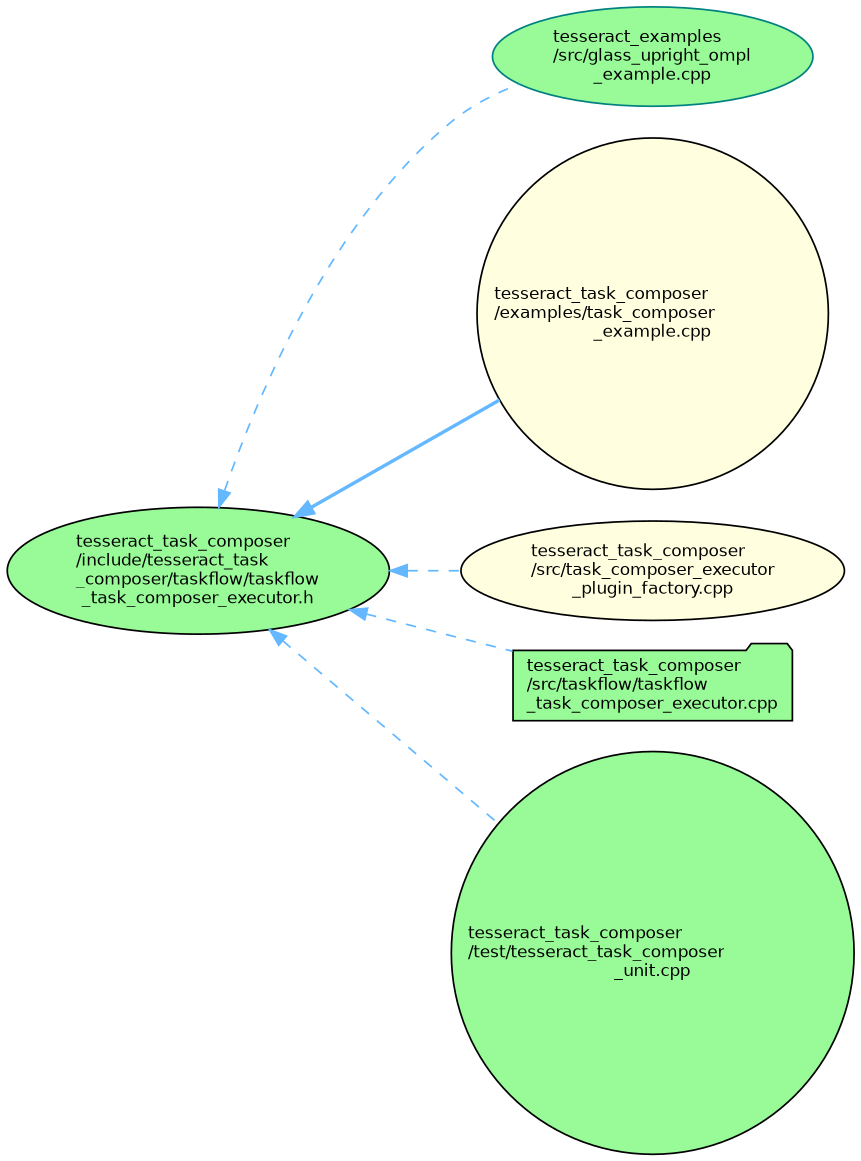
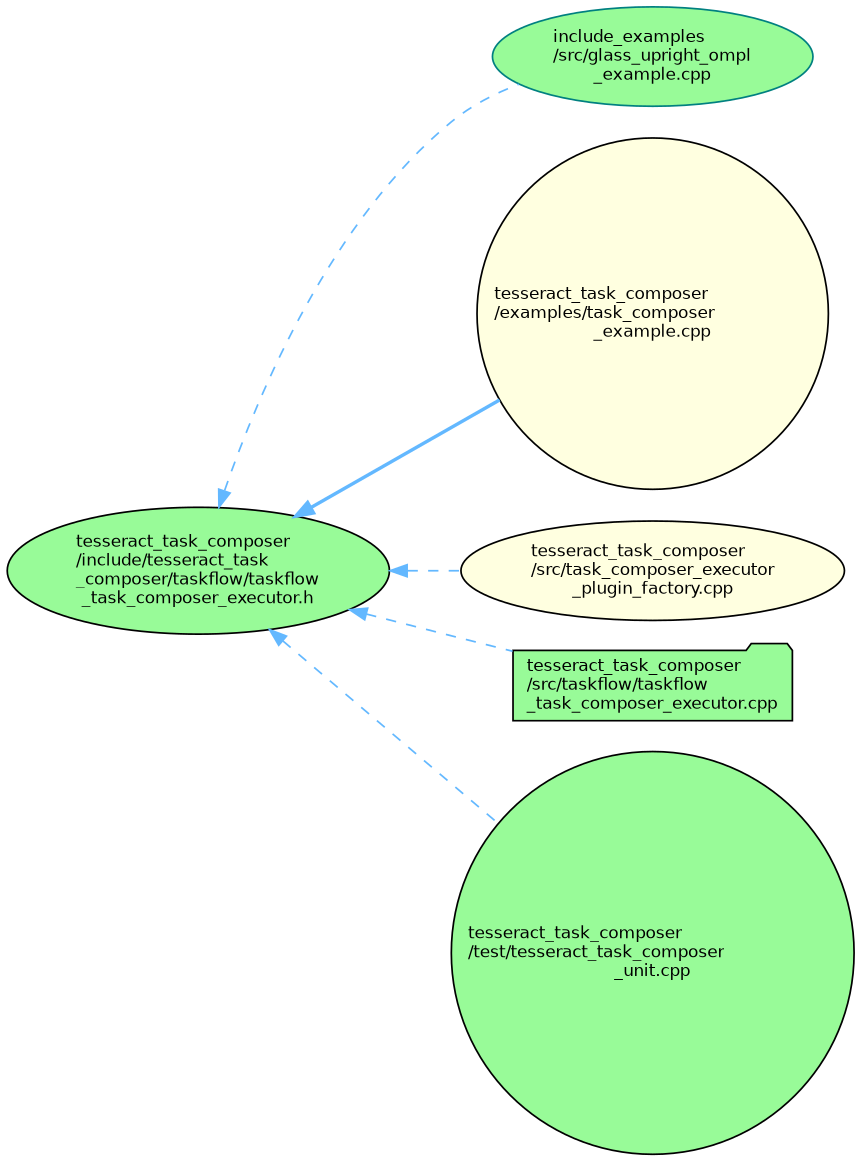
(653, 57) -> (653, 57)
